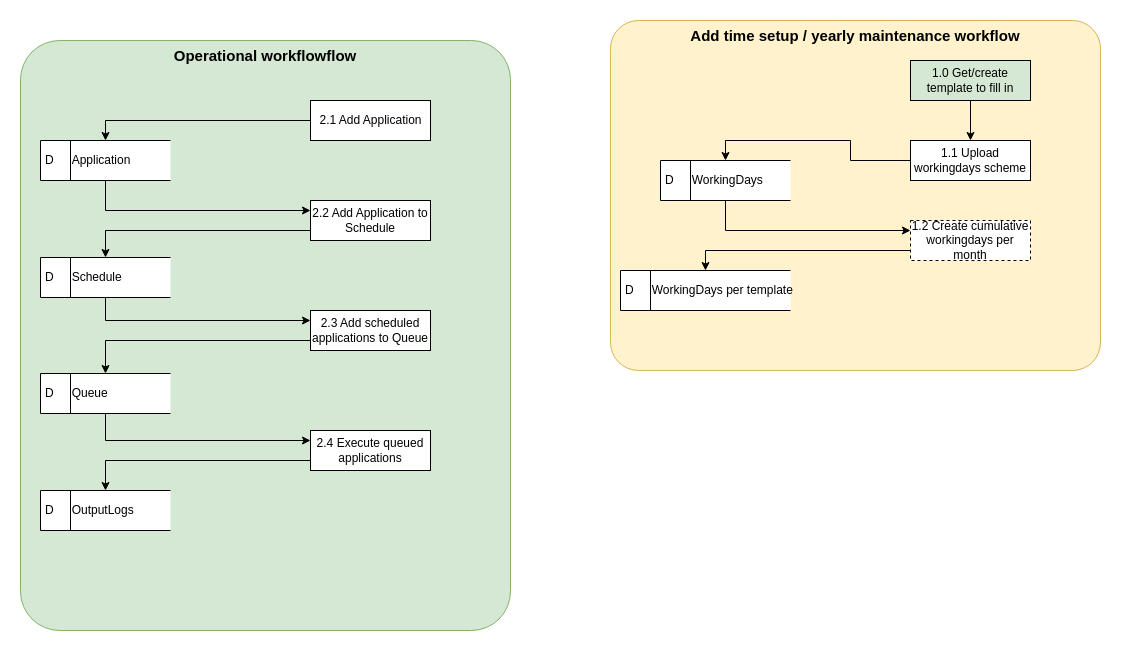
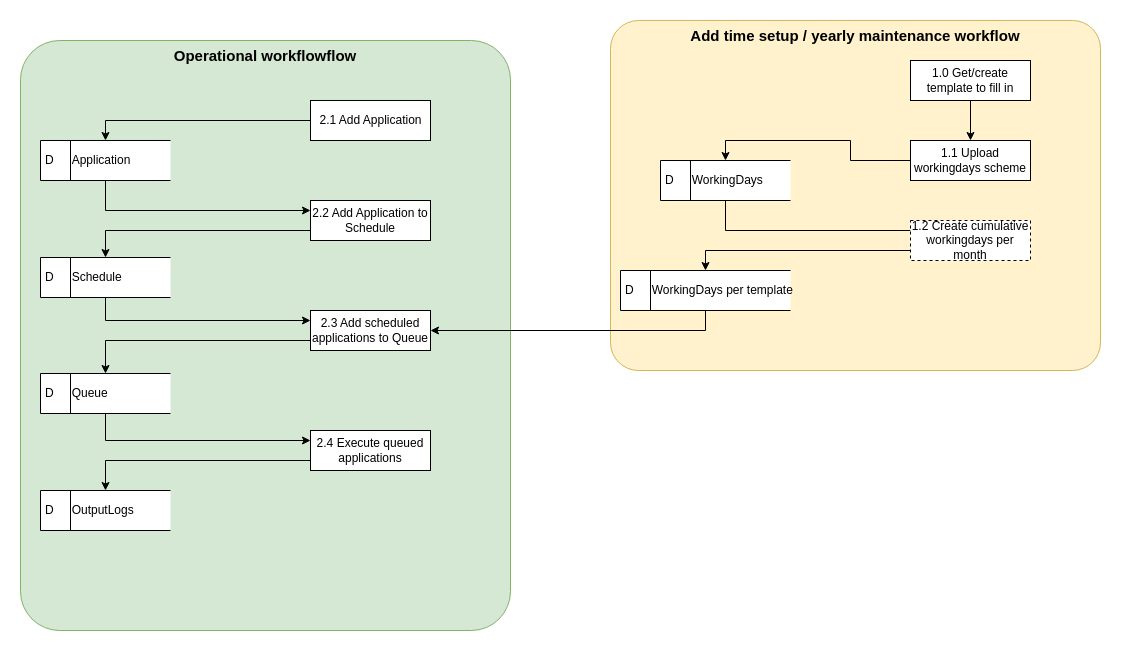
(971, 81) -> (971, 81)
(902, 231) -> (905, 231)
none -> (581, 331)
